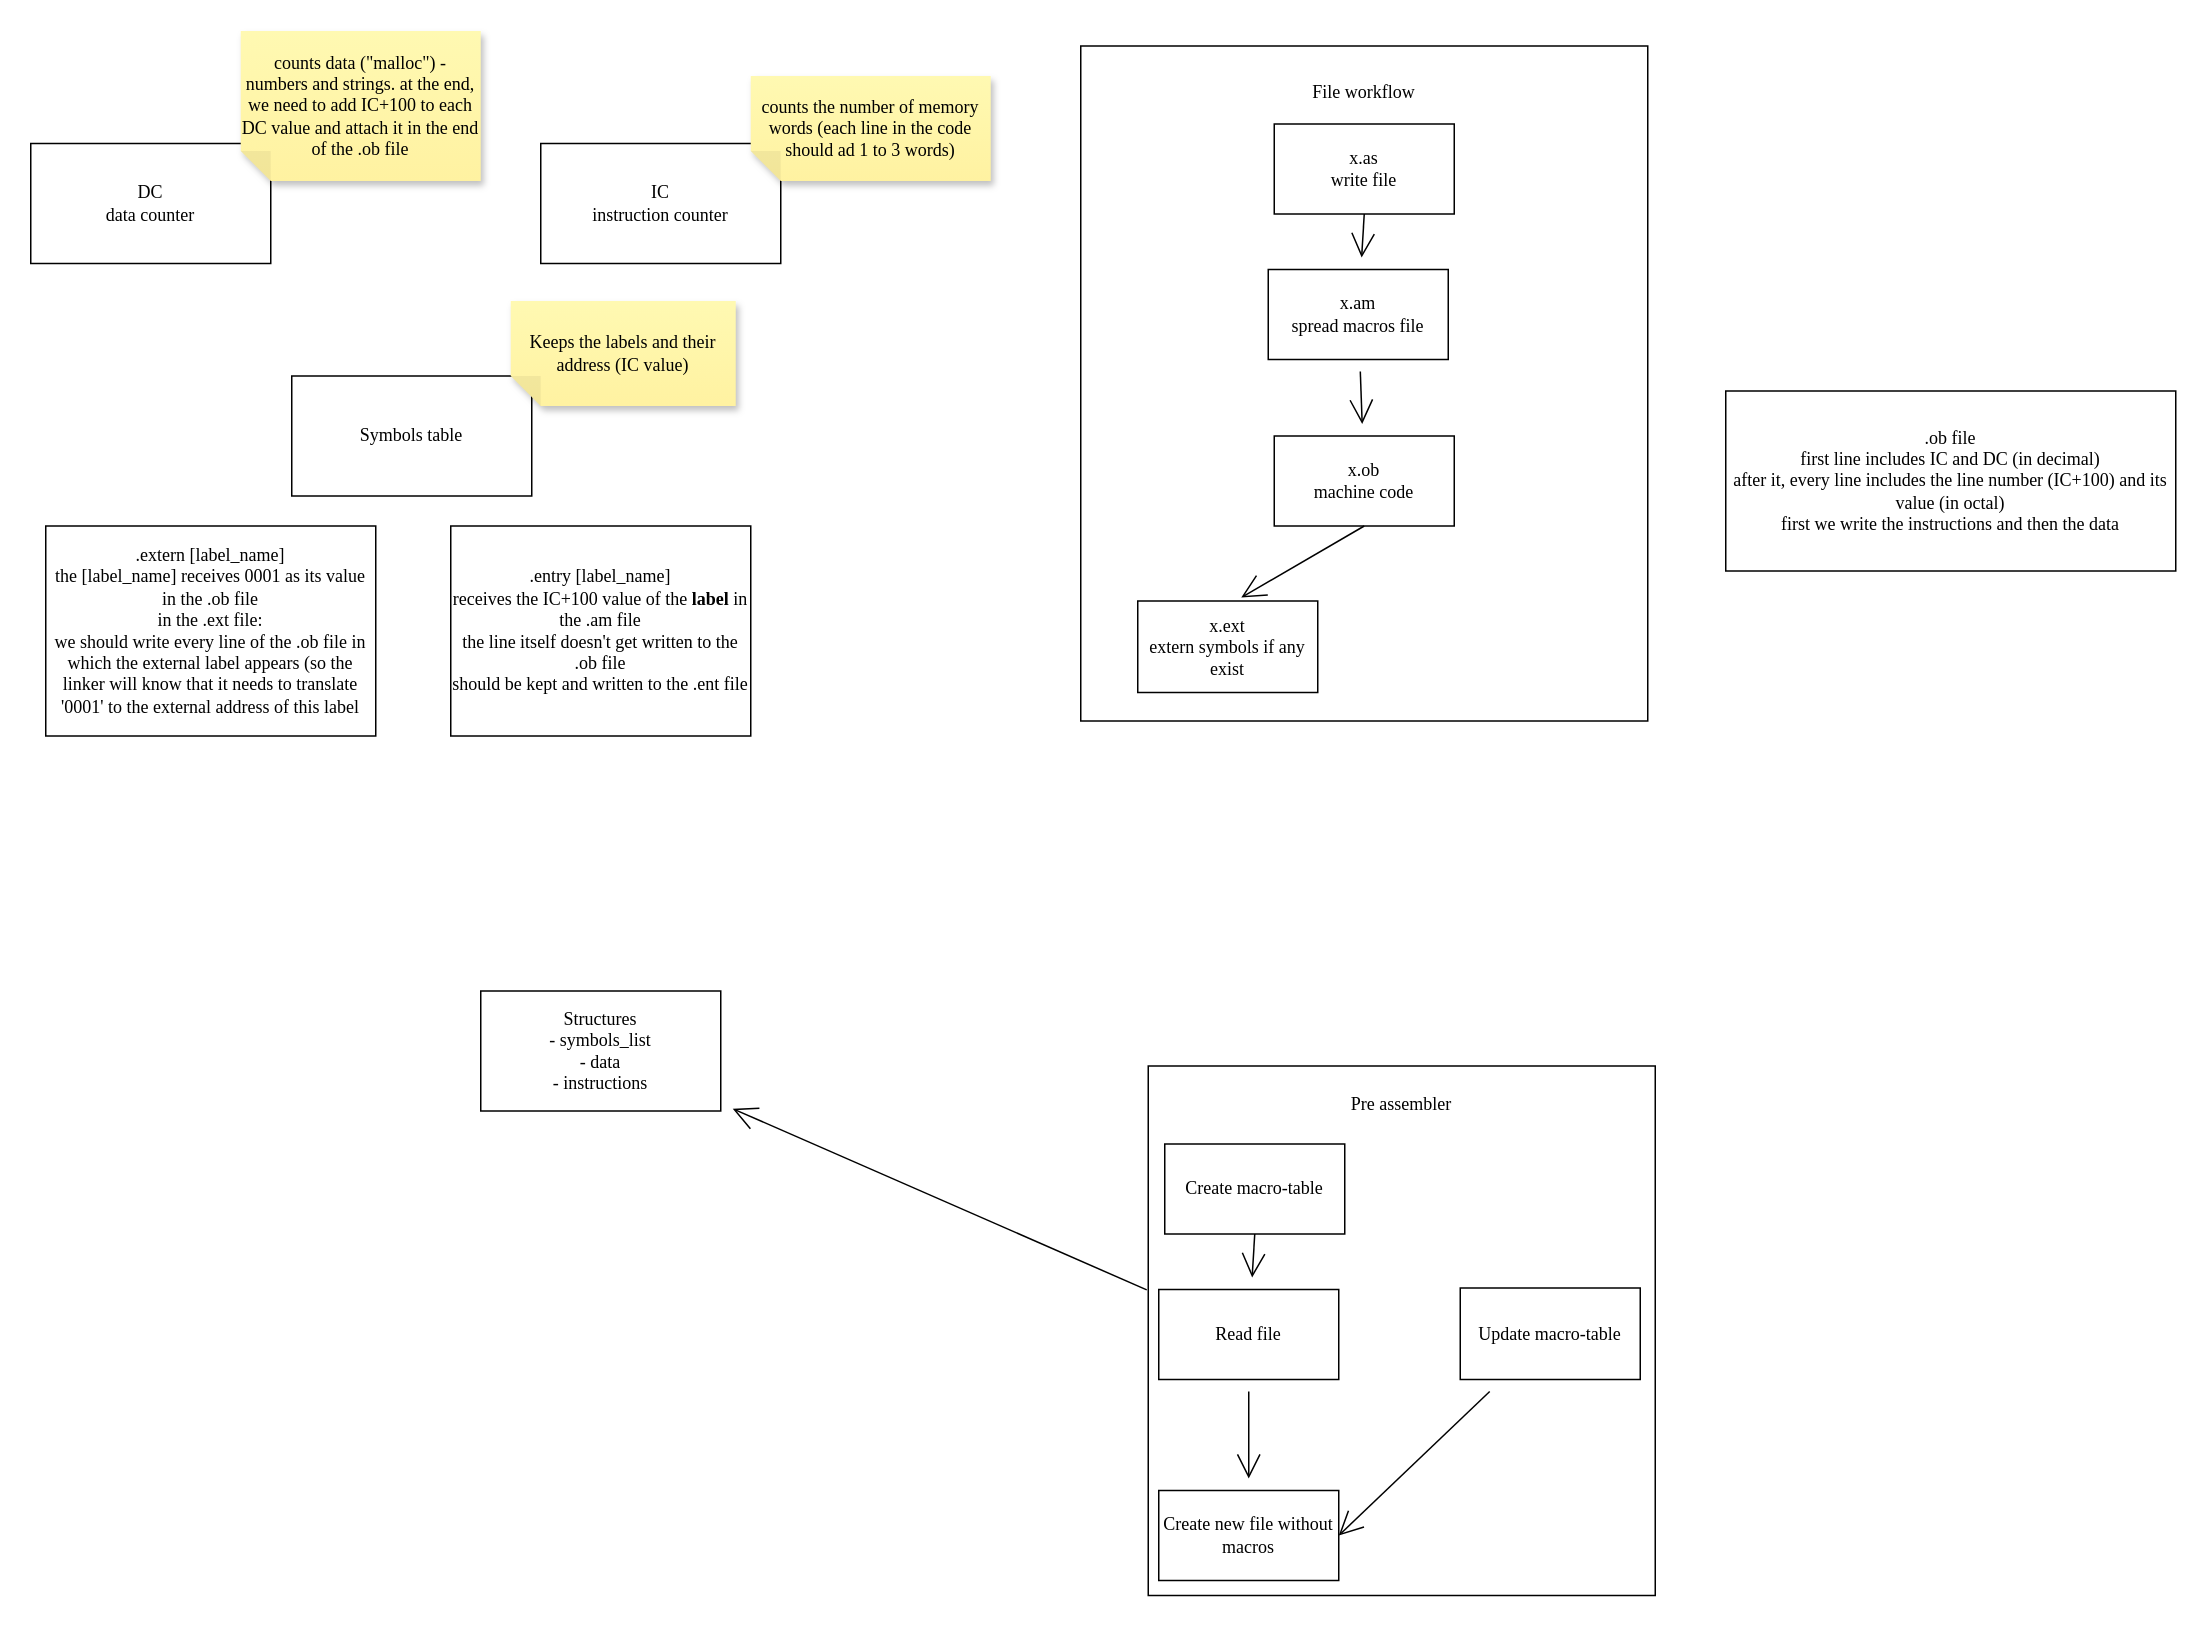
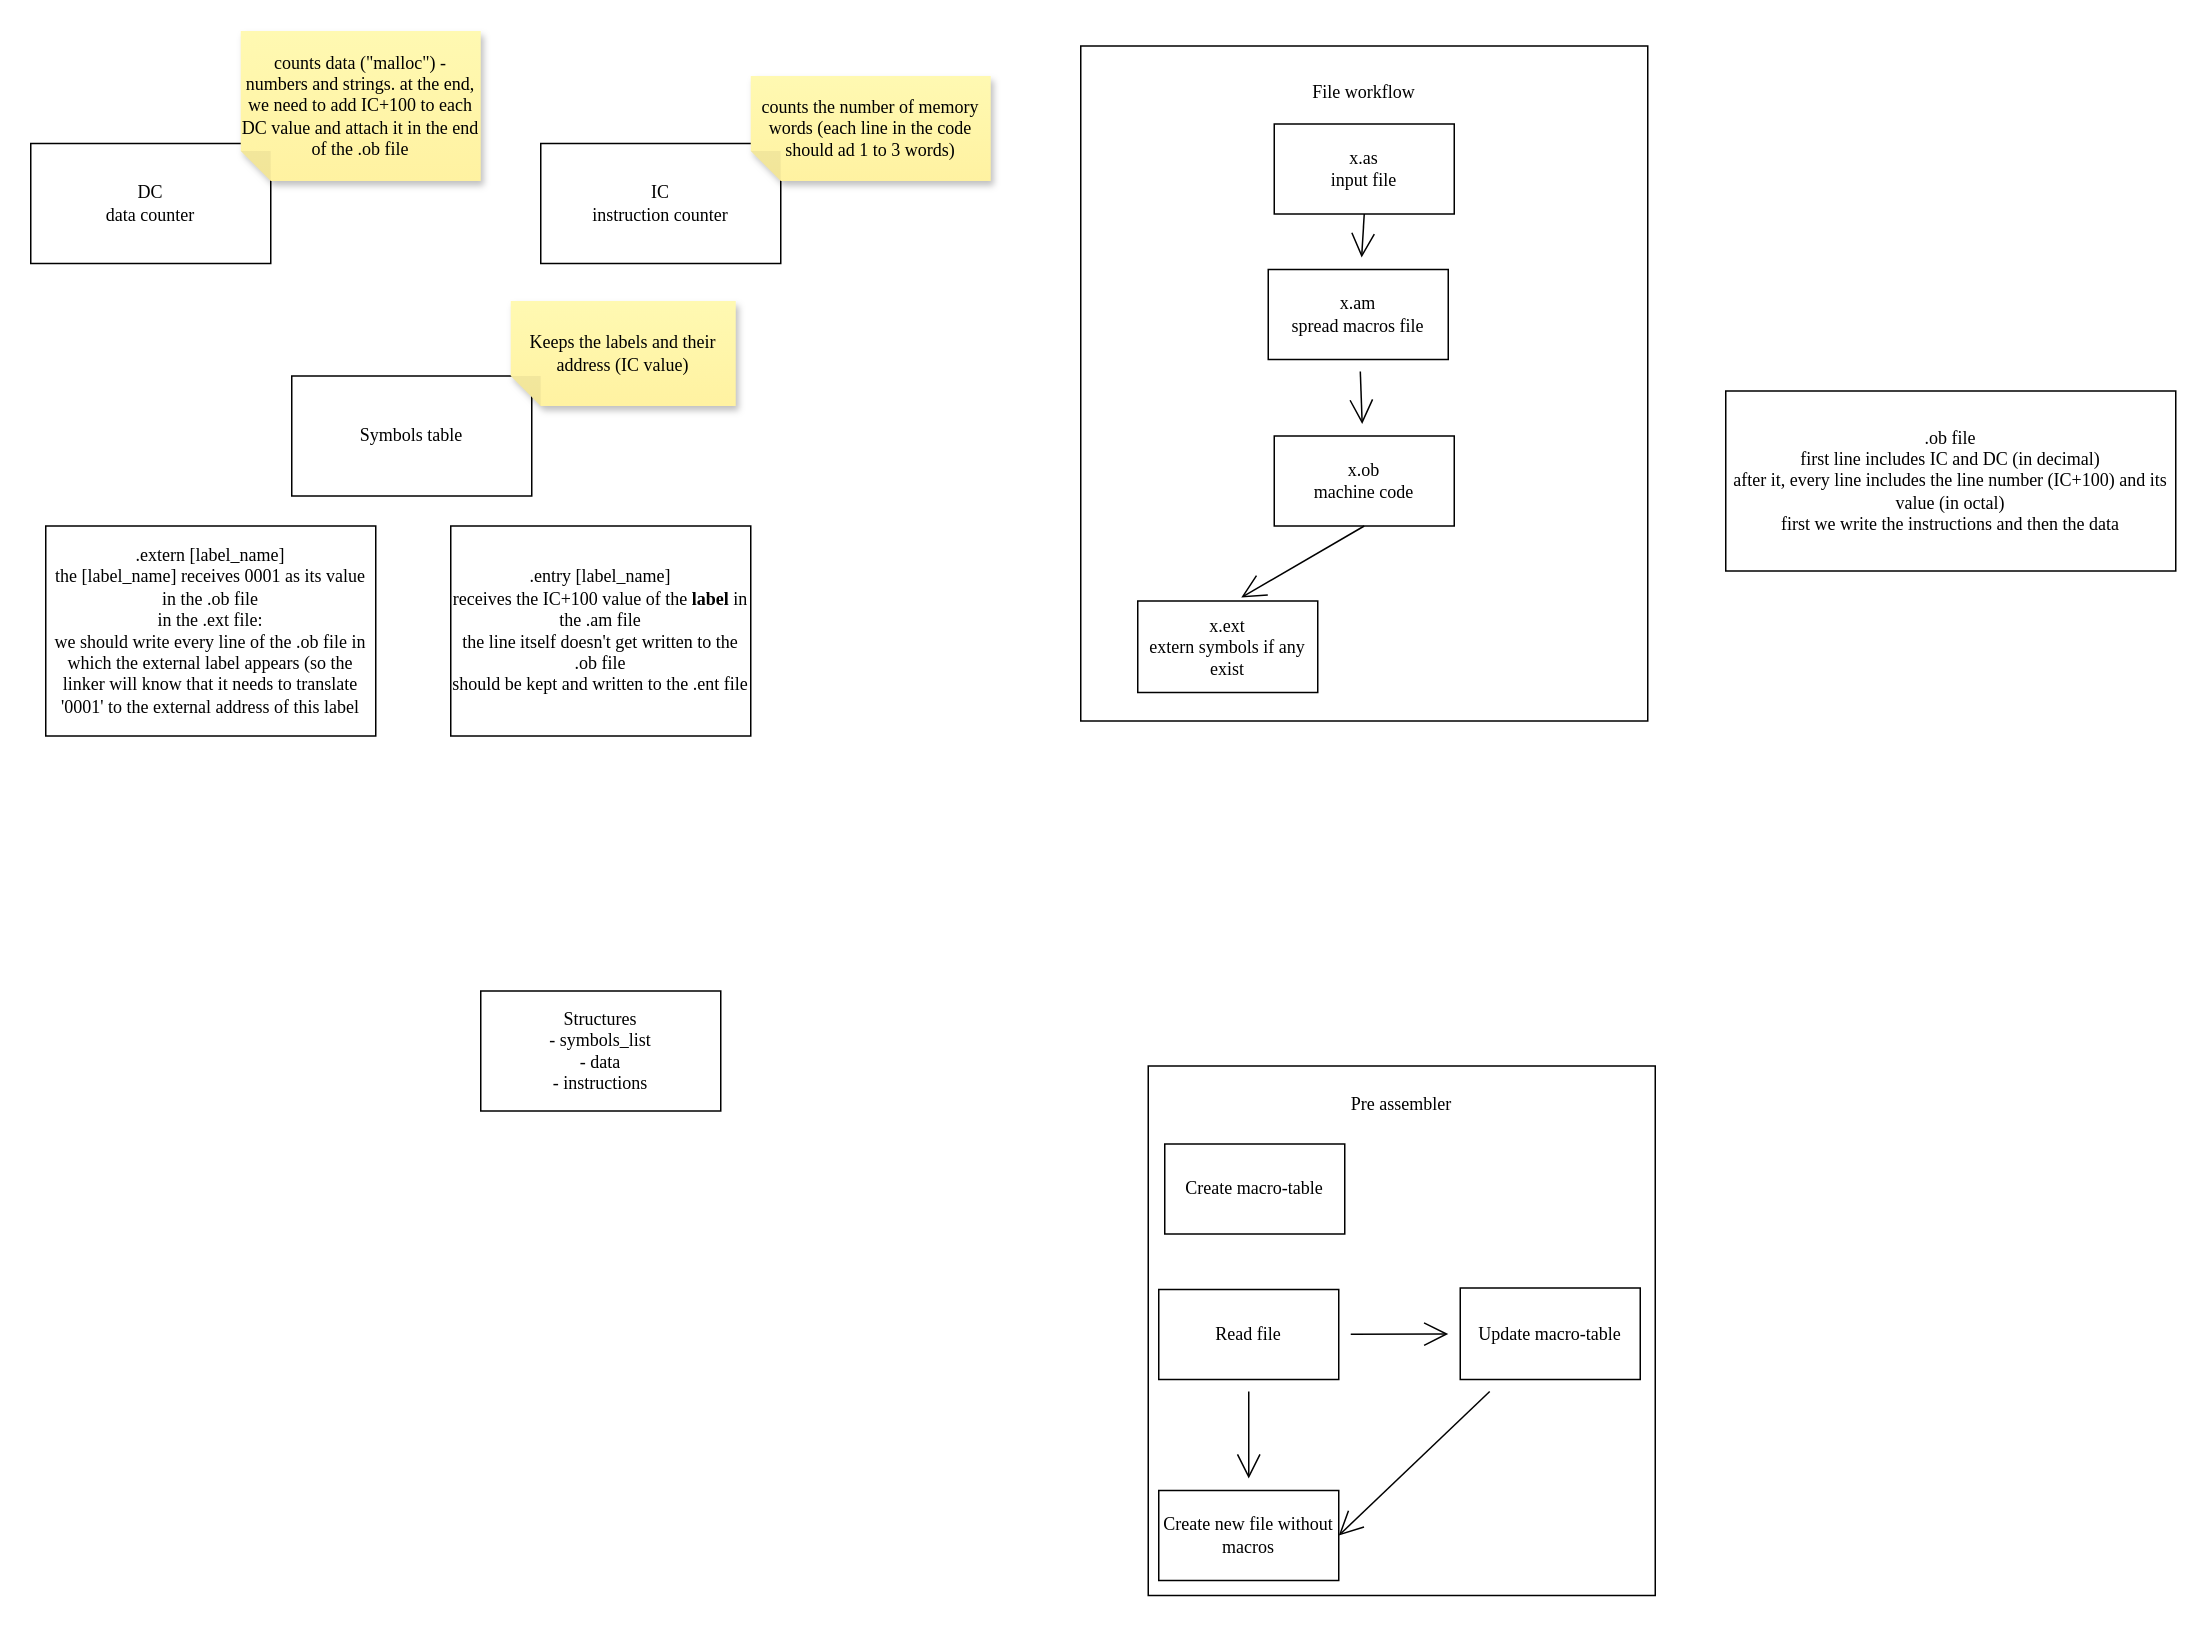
(1364, 169) -> (1364, 169)
(941, 1200) -> (1399, 1334)
(1254, 1253) -> none
